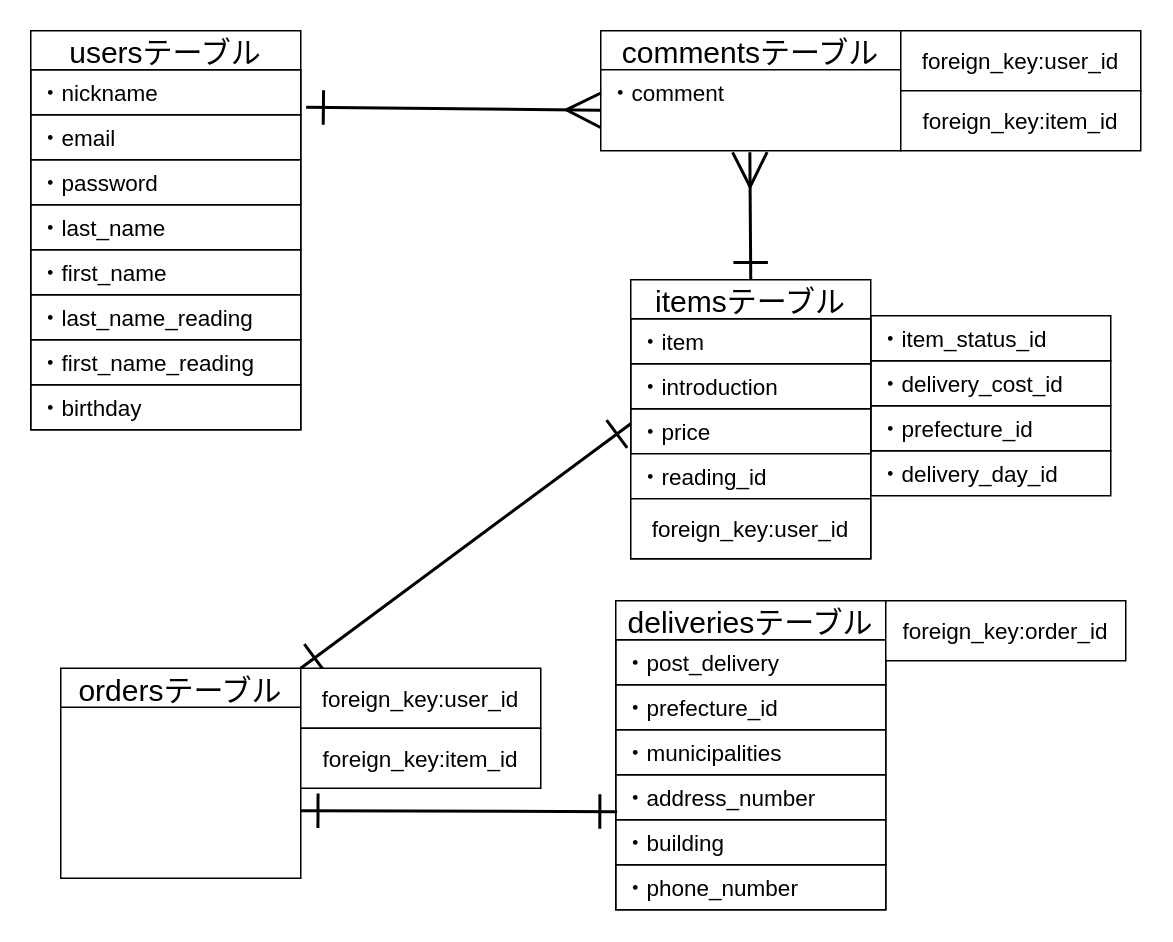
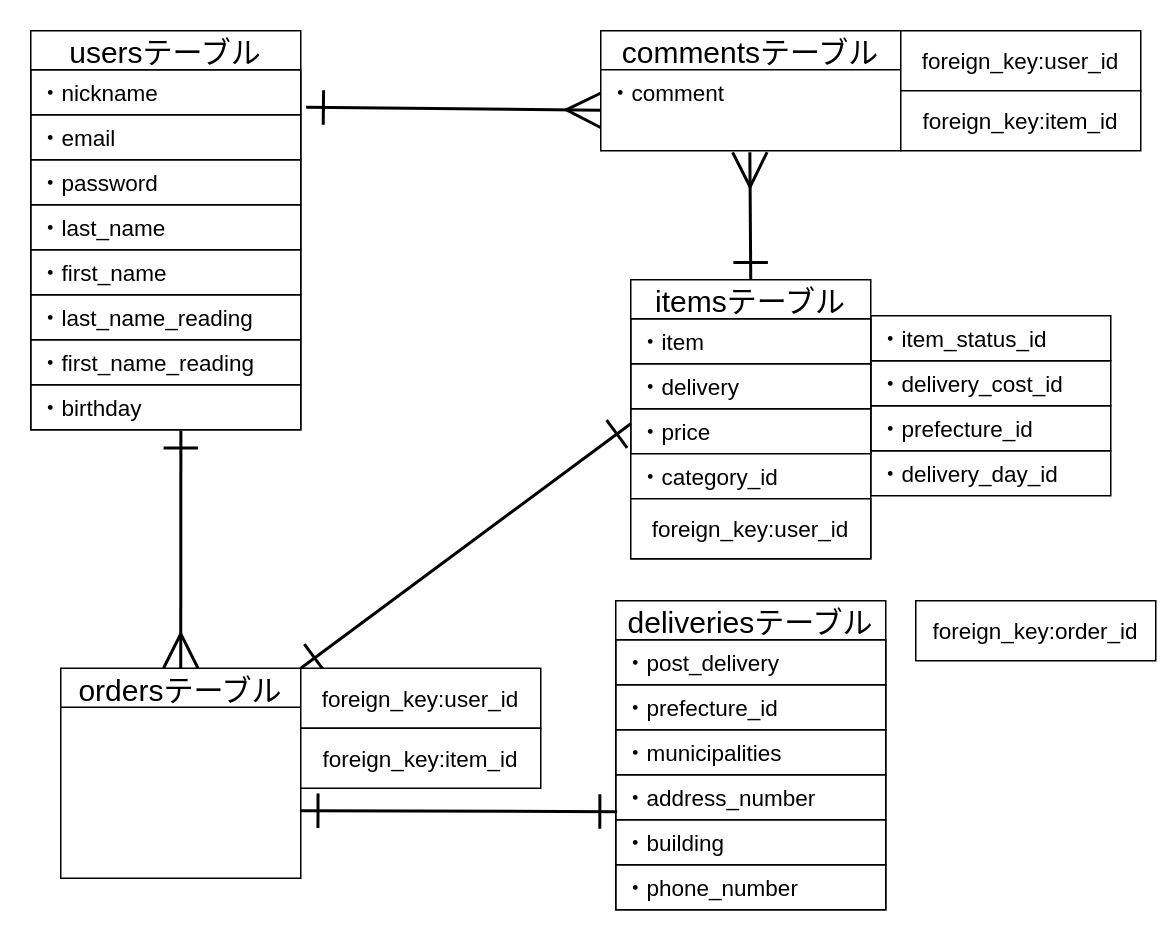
(720, 387) -> (695, 387)
(707, 477) -> (717, 477)
none -> (181, 550)
(1006, 631) -> (1036, 631)
